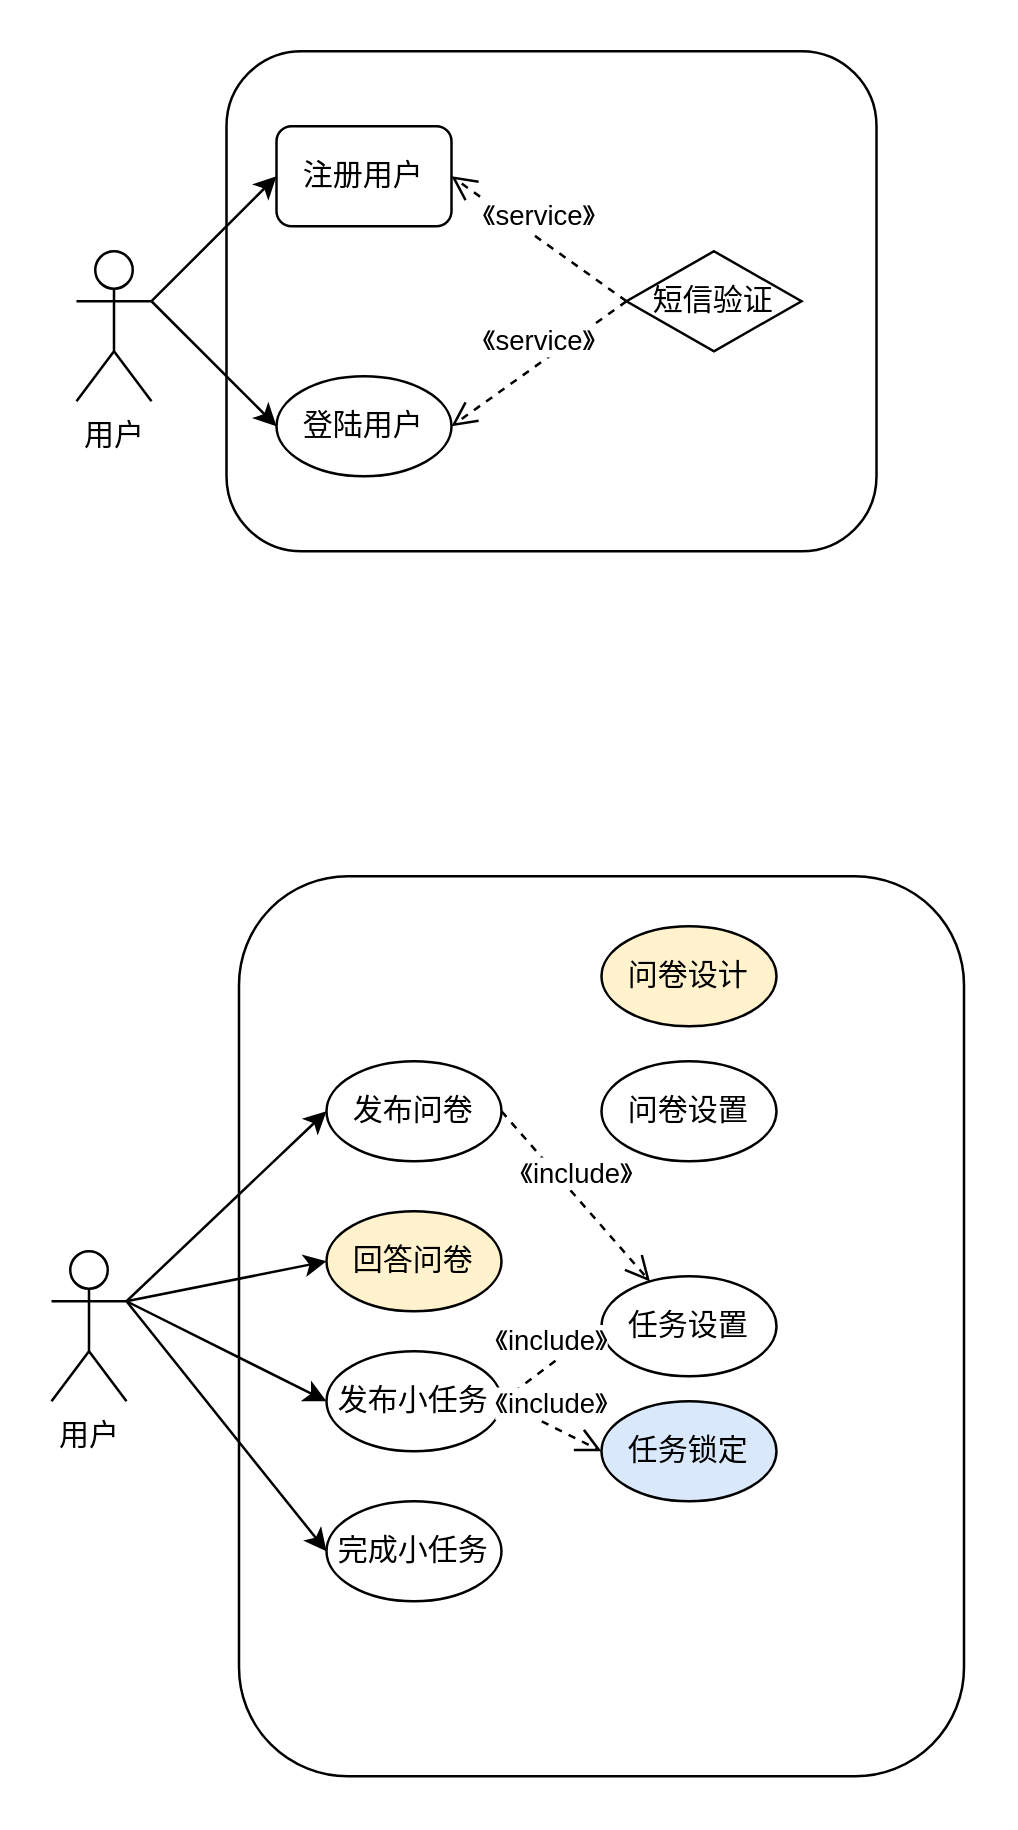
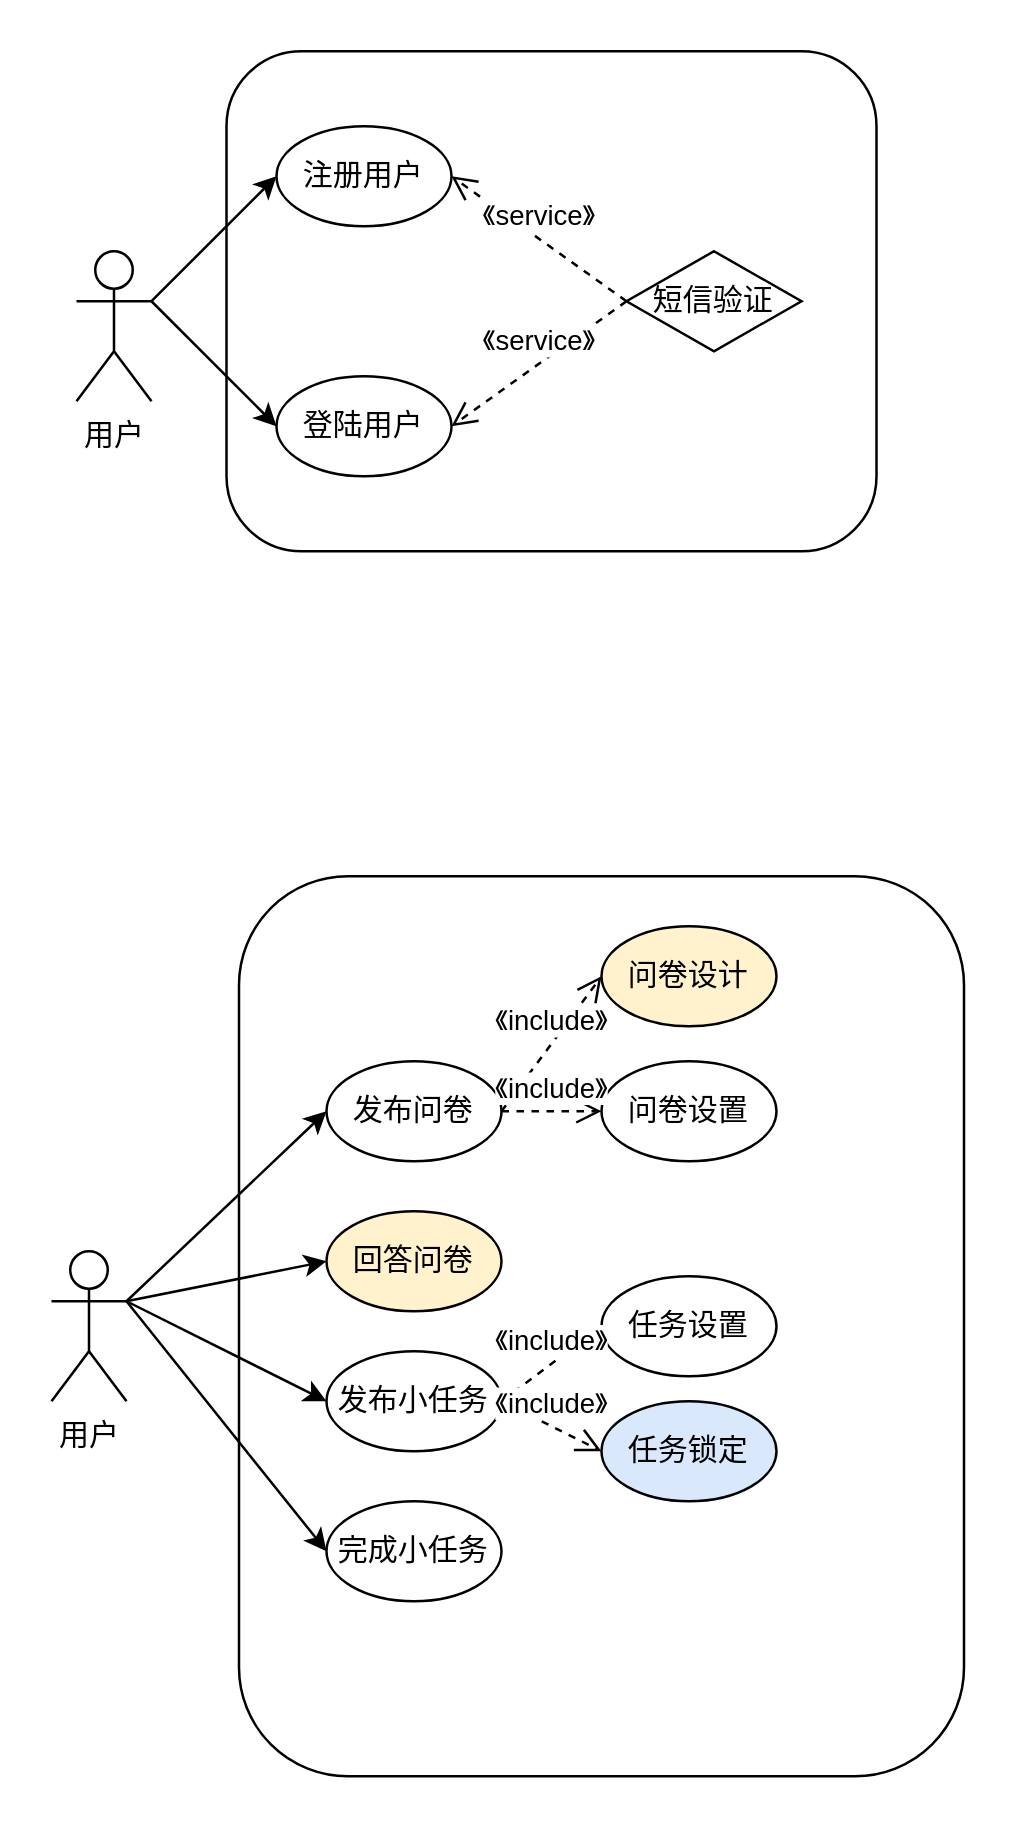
(364, 176) -> (364, 176)
none -> (551, 1111)
(598, 1222) -> (563, 1027)
